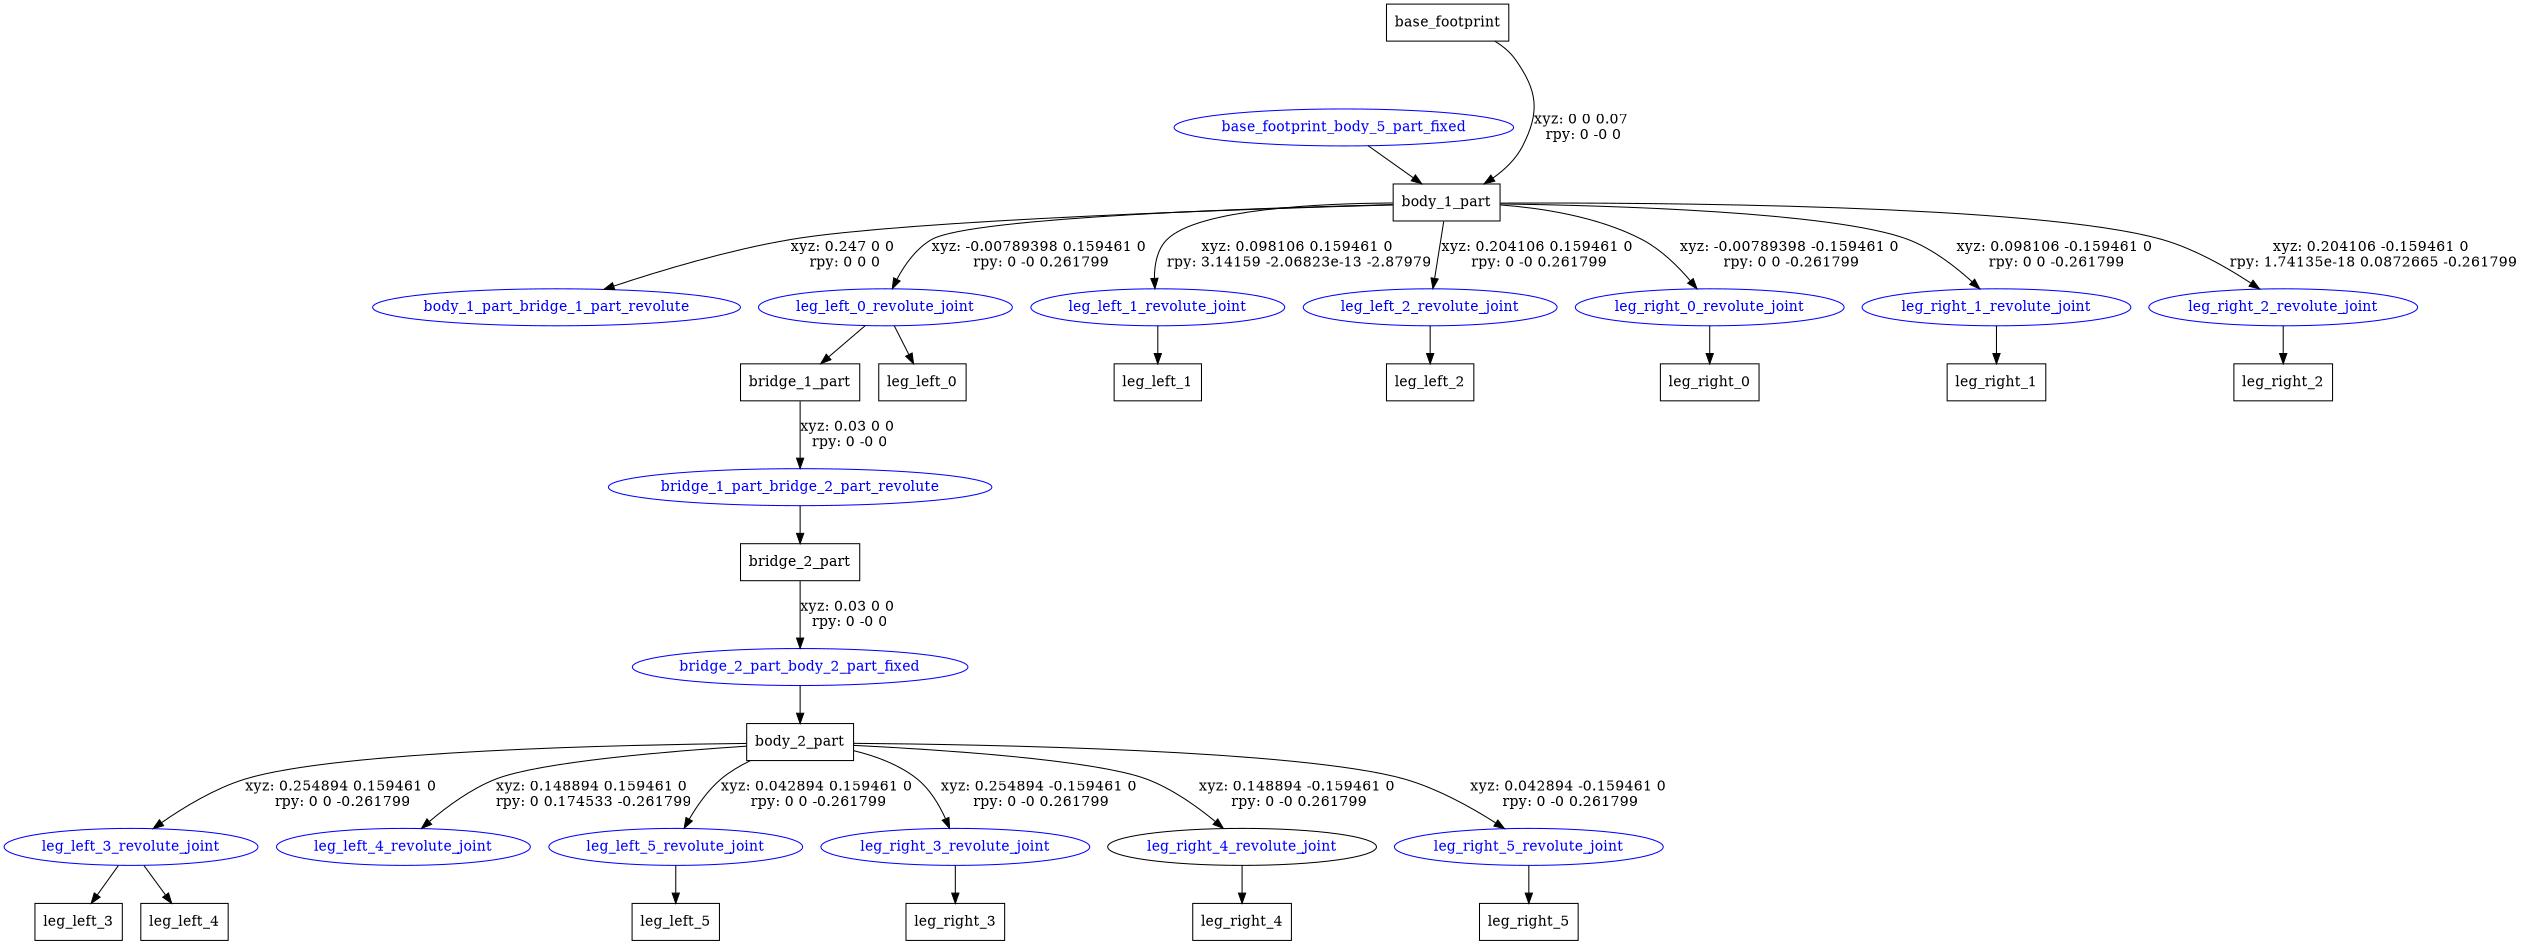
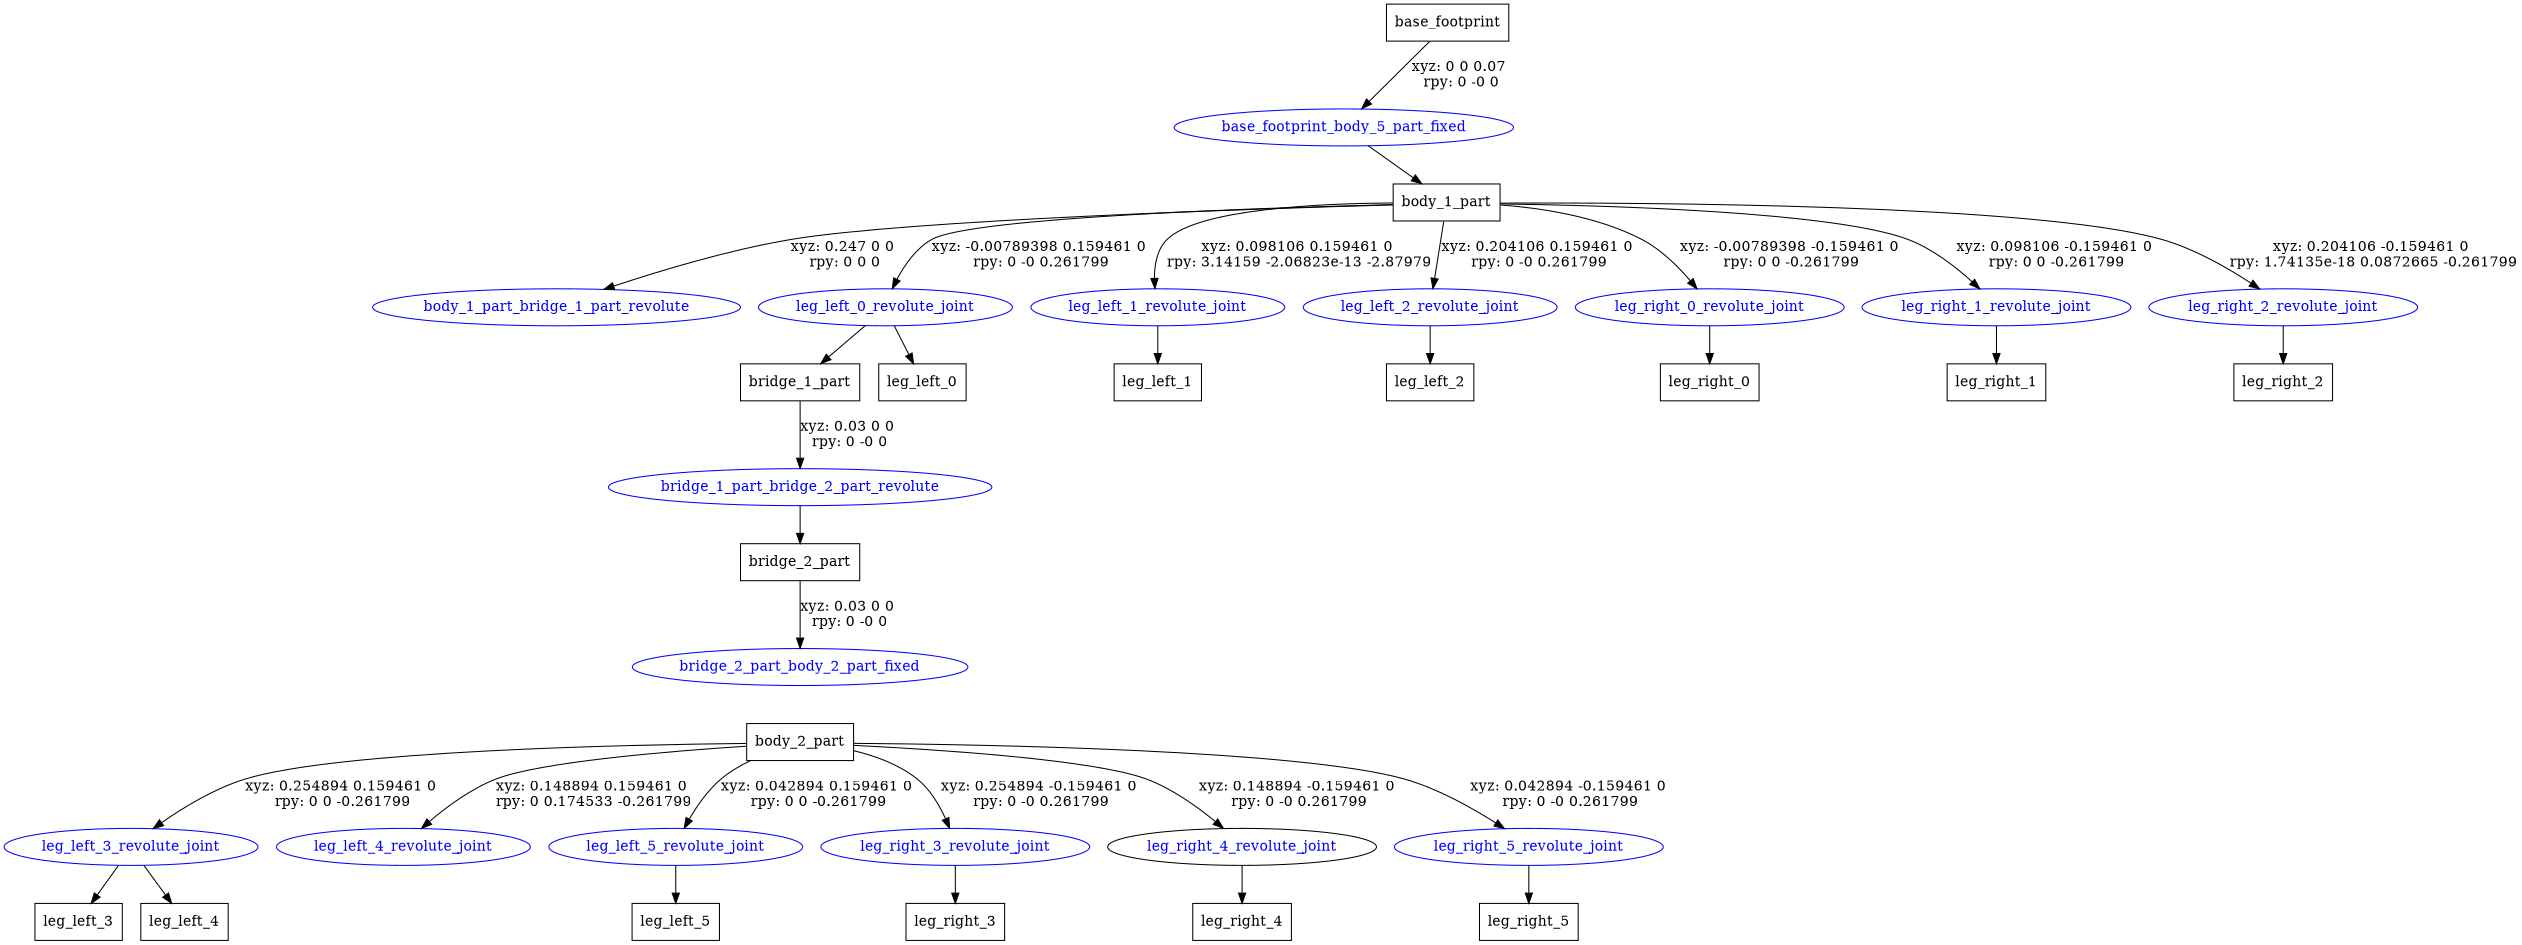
(1534, 110) -> (1399, 71)
(800, 699) -> none
